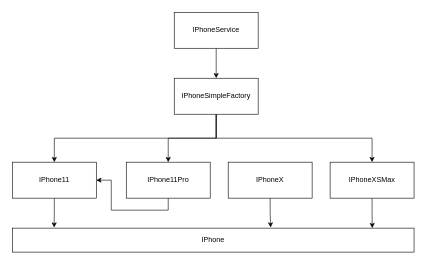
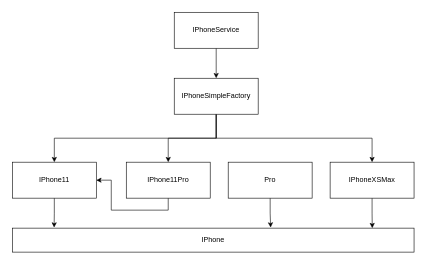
(270, 180) -> (270, 180)
